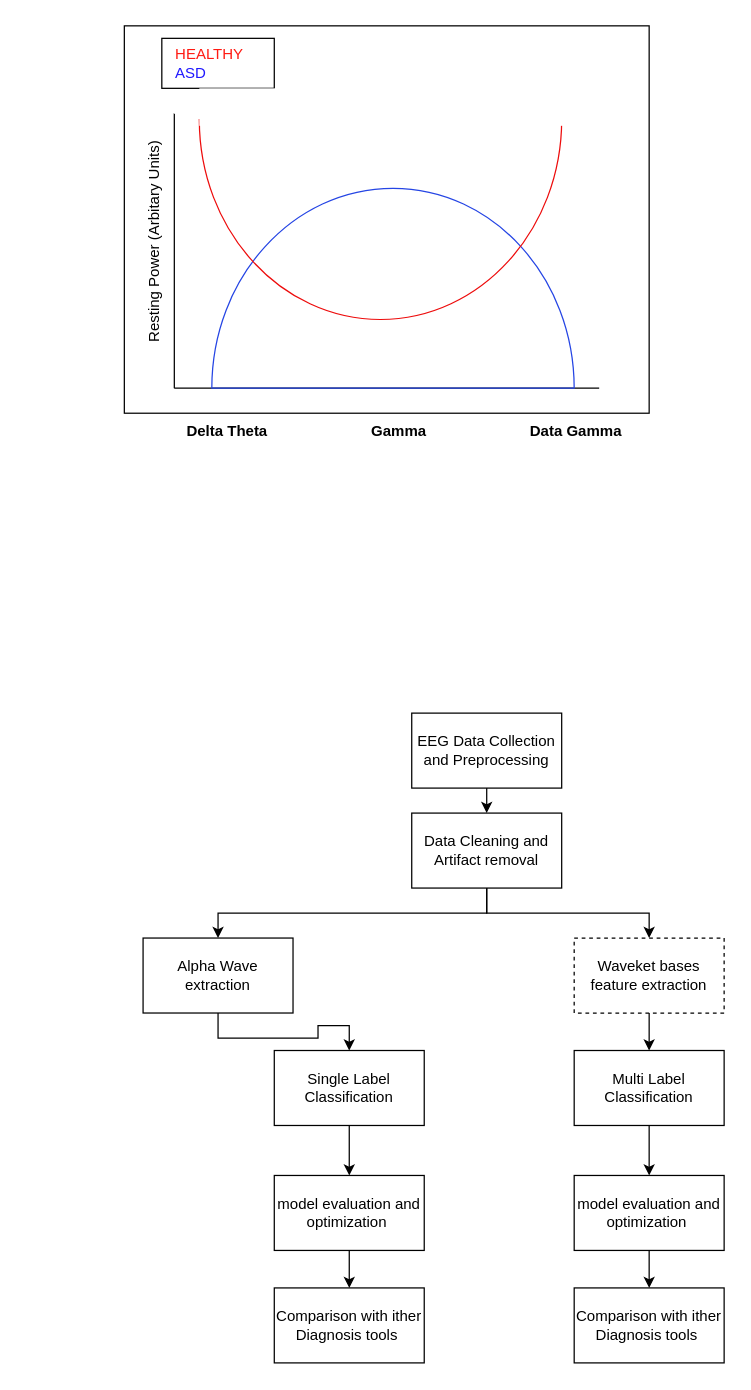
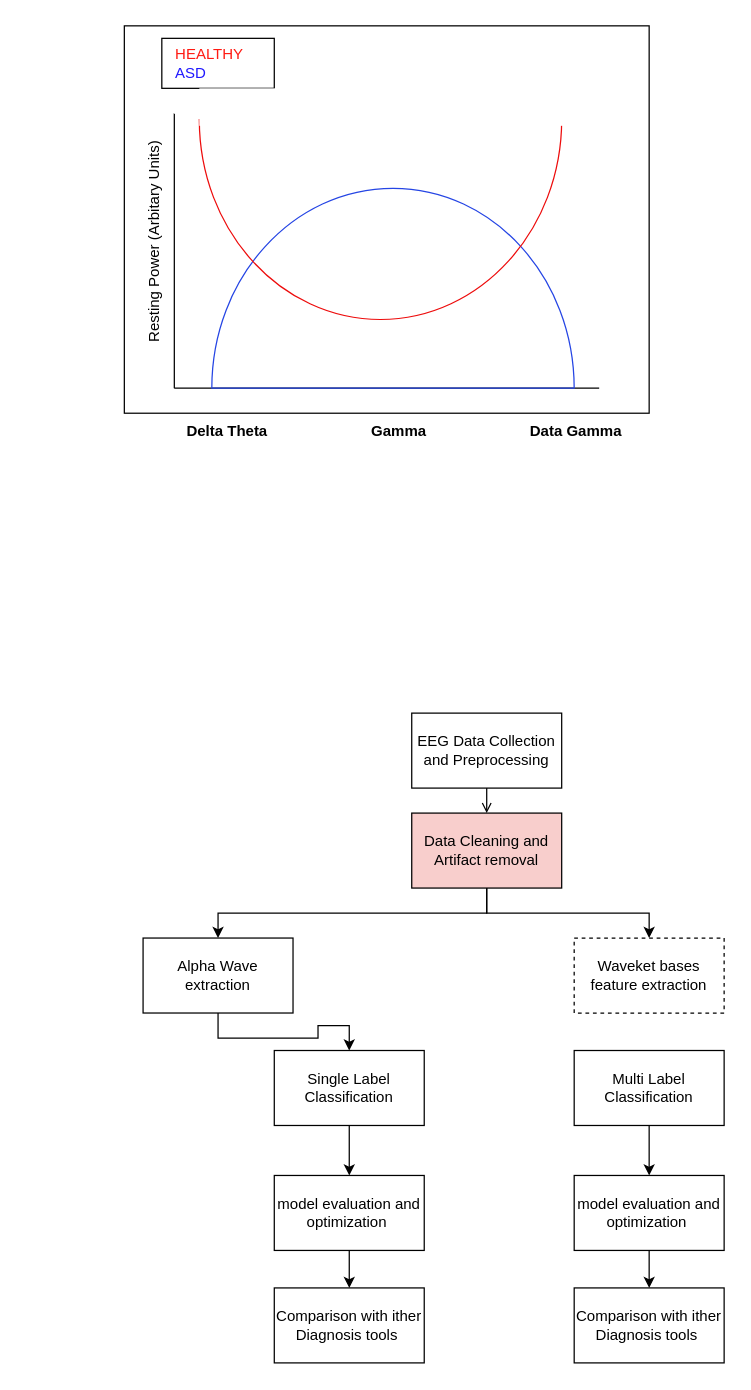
(487, 803) -> (487, 805)
(487, 851) -> (487, 851)
(649, 1027) -> none
